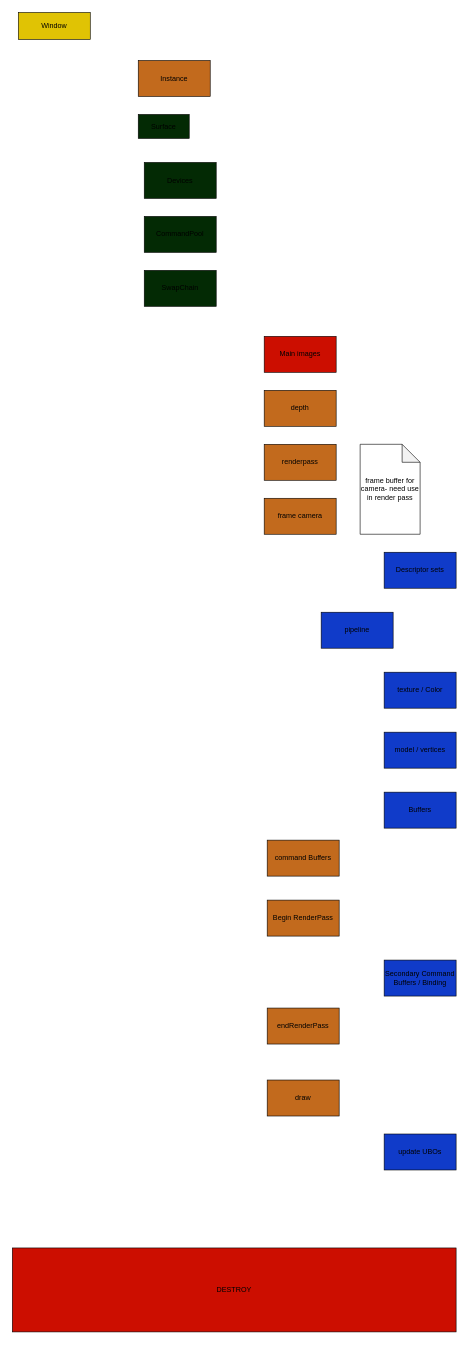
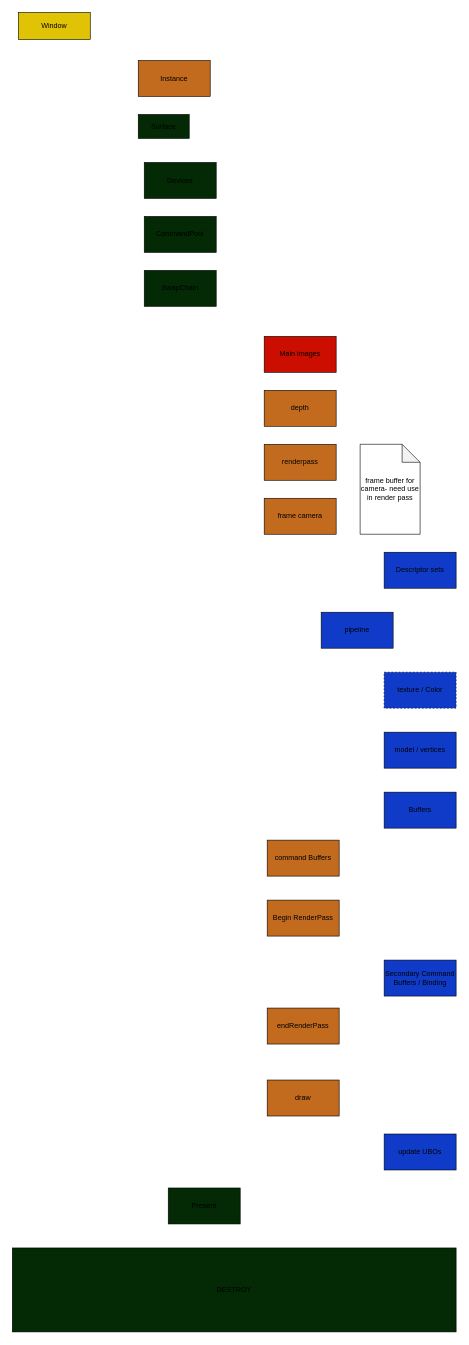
(420, 690) -> (420, 690)
none -> (204, 1206)
(234, 1290) -> (234, 1290)
